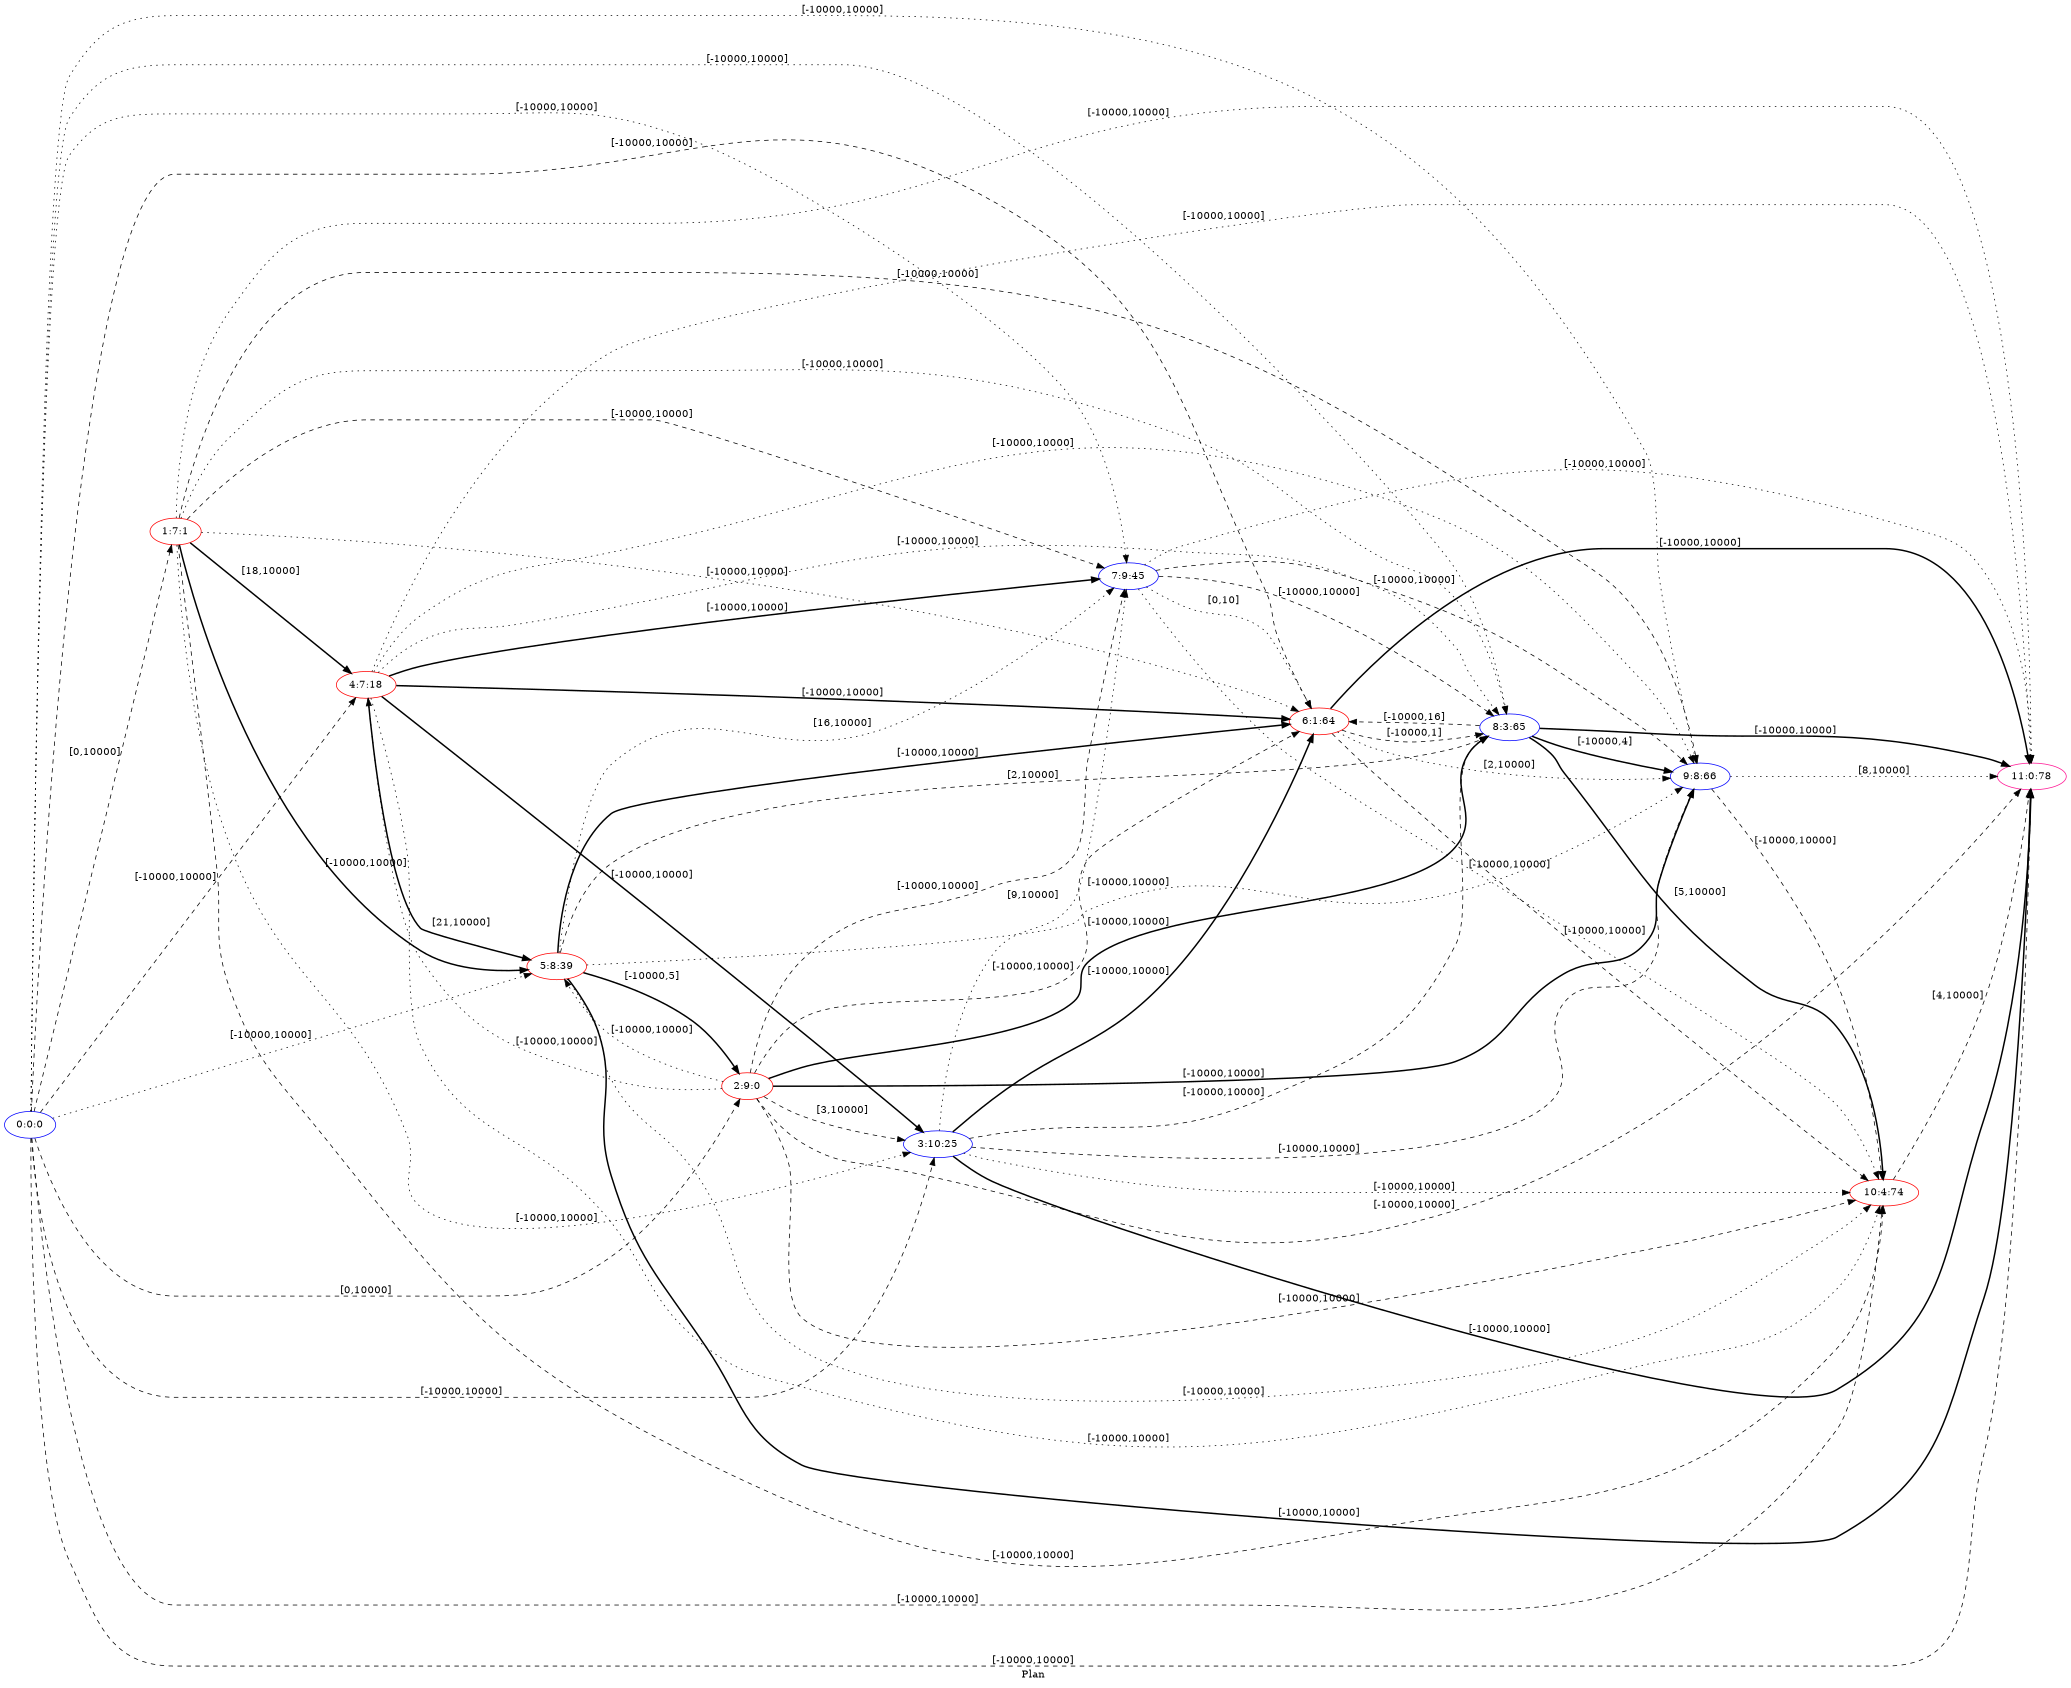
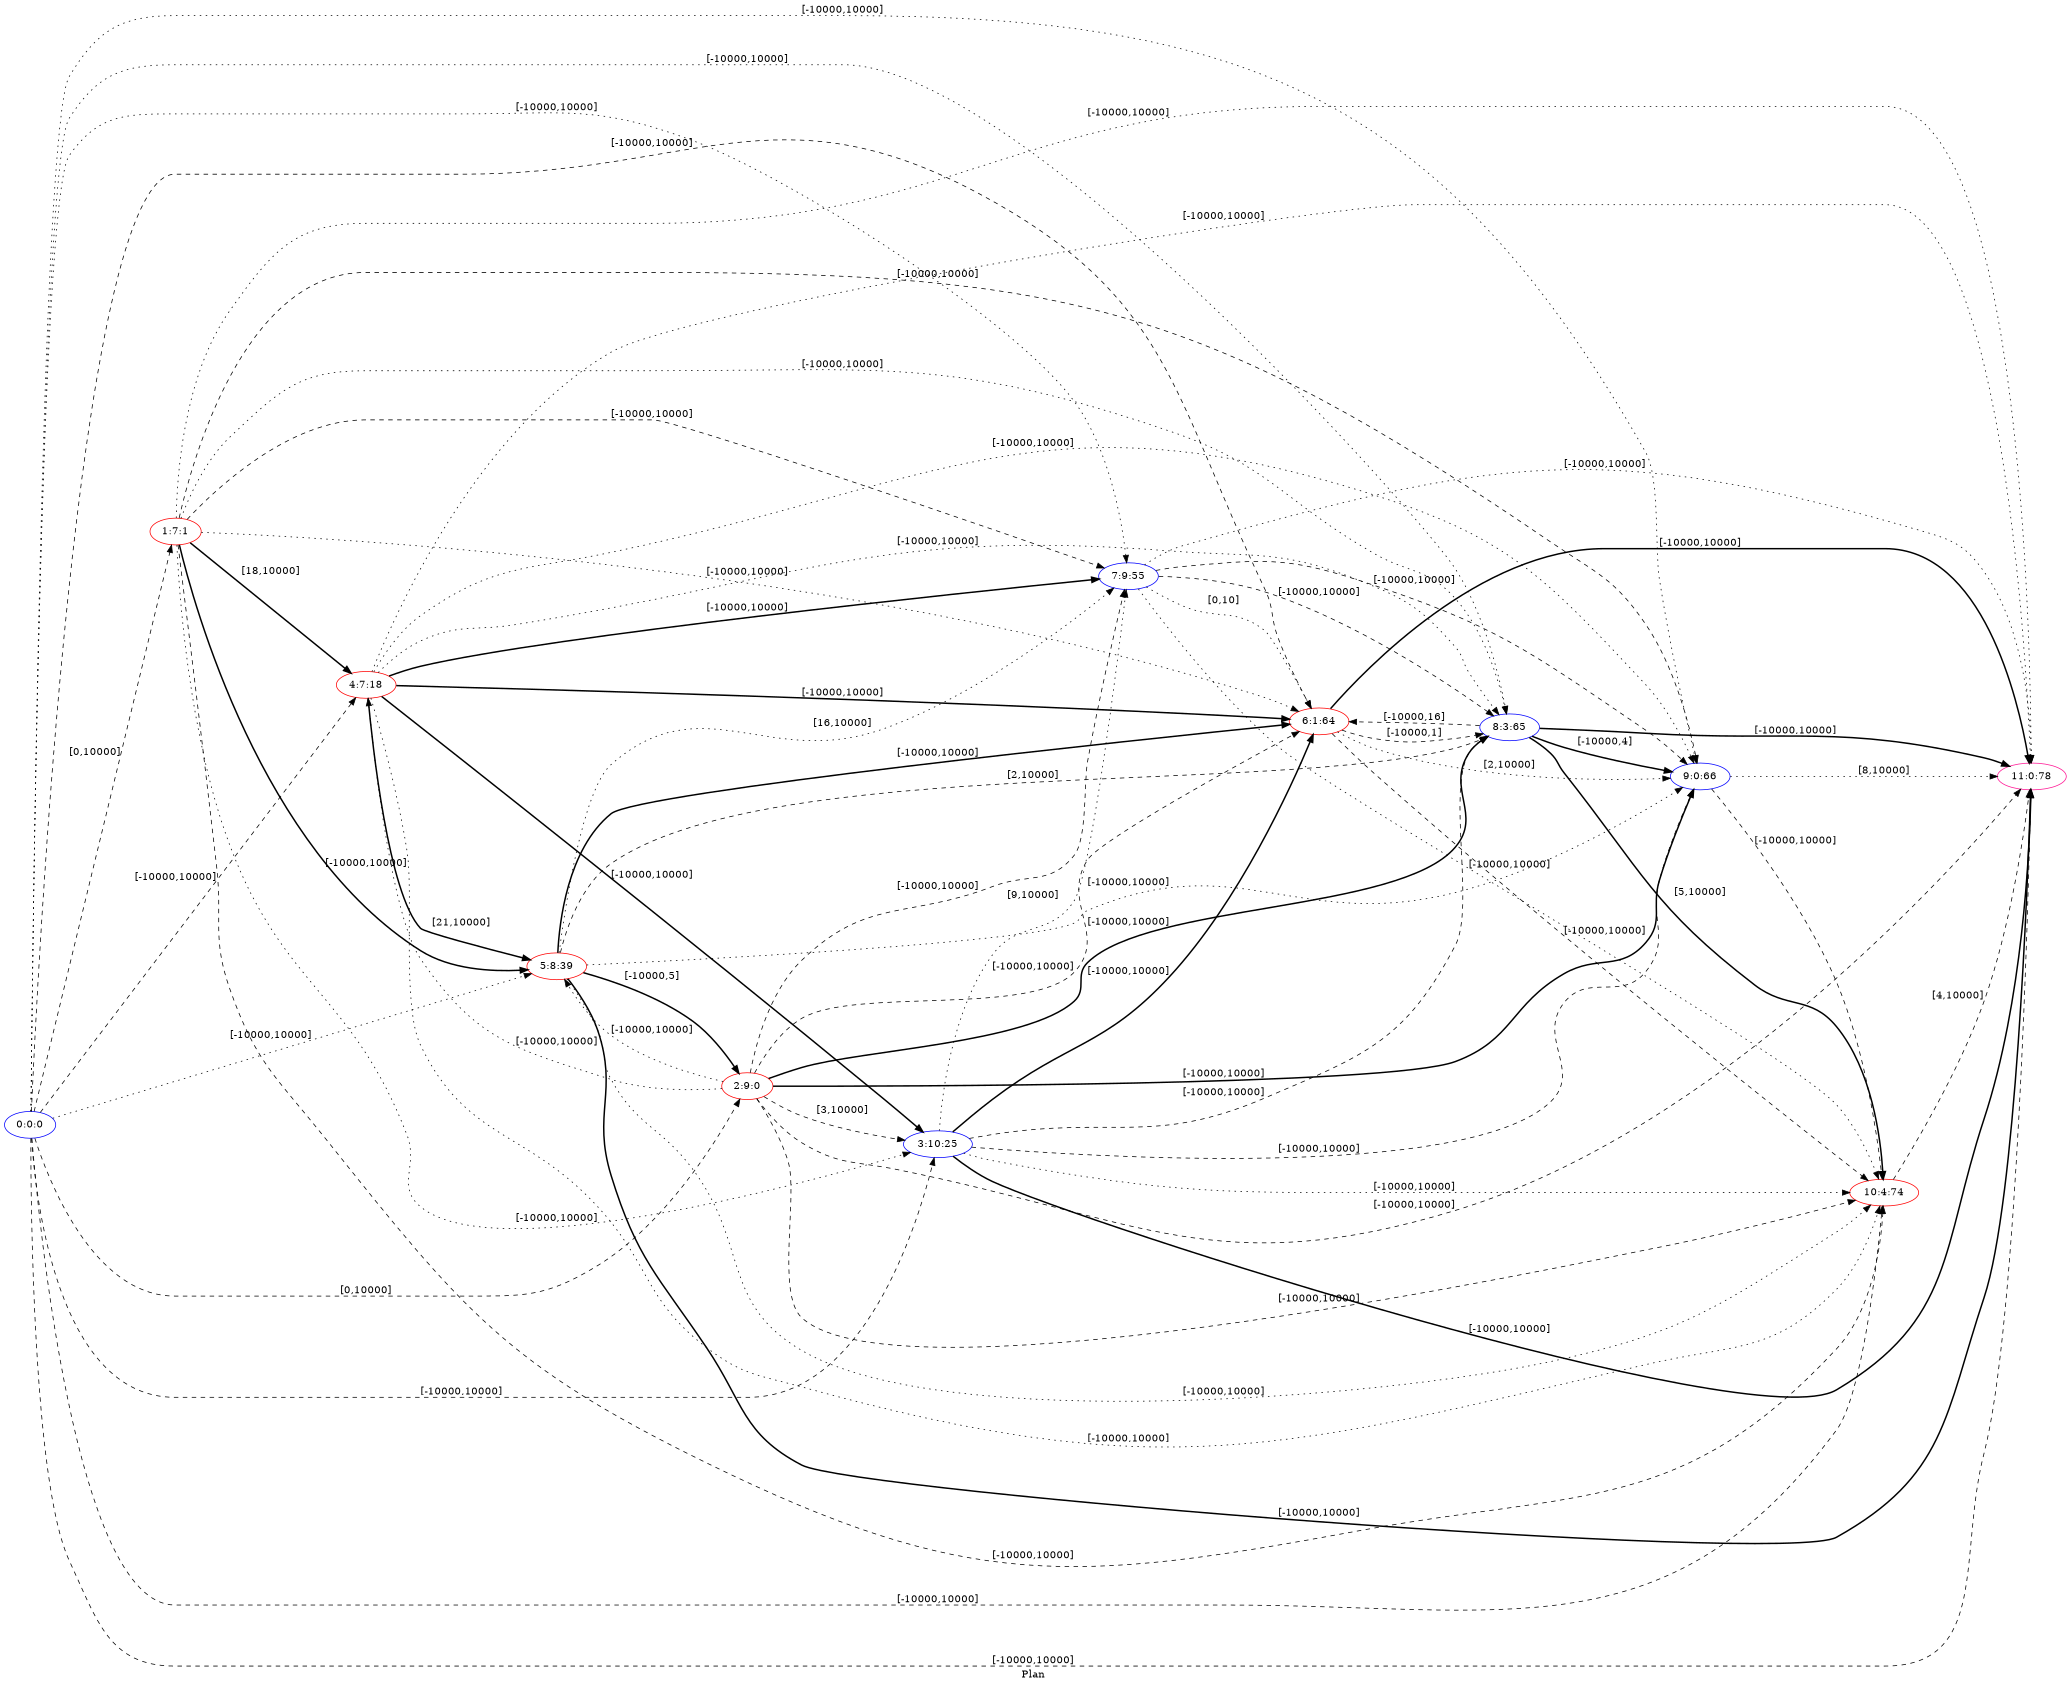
(1129, 576) -> (1129, 576)
(1700, 776) -> (1700, 776)
